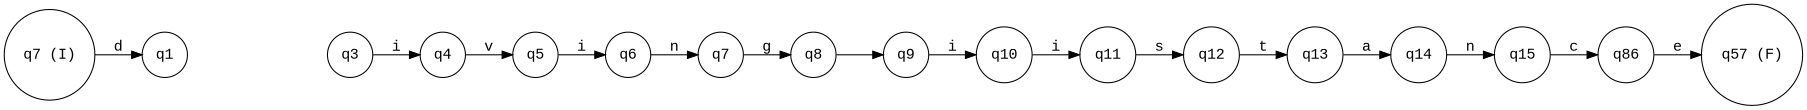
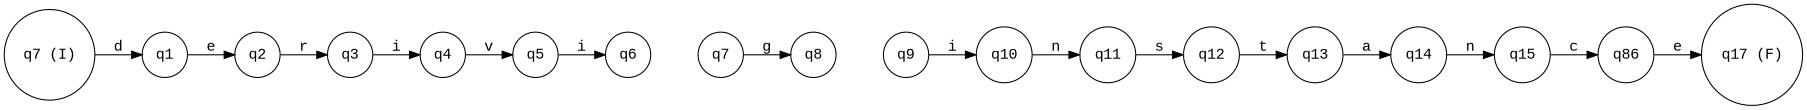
(1056, 47) -> (1056, 47)
none -> (257, 55)
(669, 55) -> none
(855, 55) -> none
(1752, 55) -> (1752, 55)
